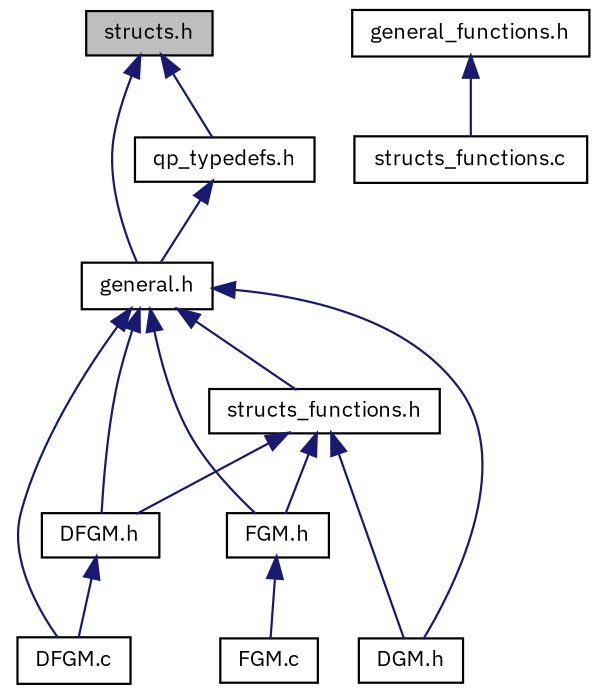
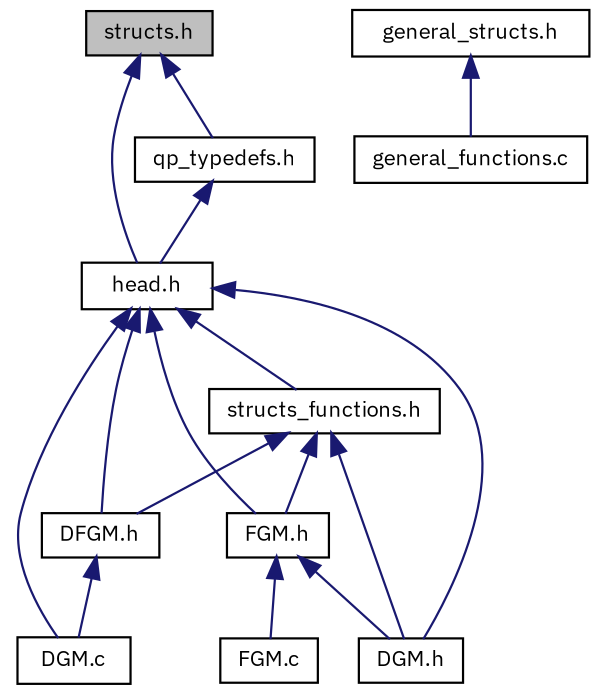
(471, 33) -> (471, 33)
(471, 160) -> (471, 160)
(147, 286) -> (147, 286)
none -> (353, 605)
(74, 661) -> (74, 661)
